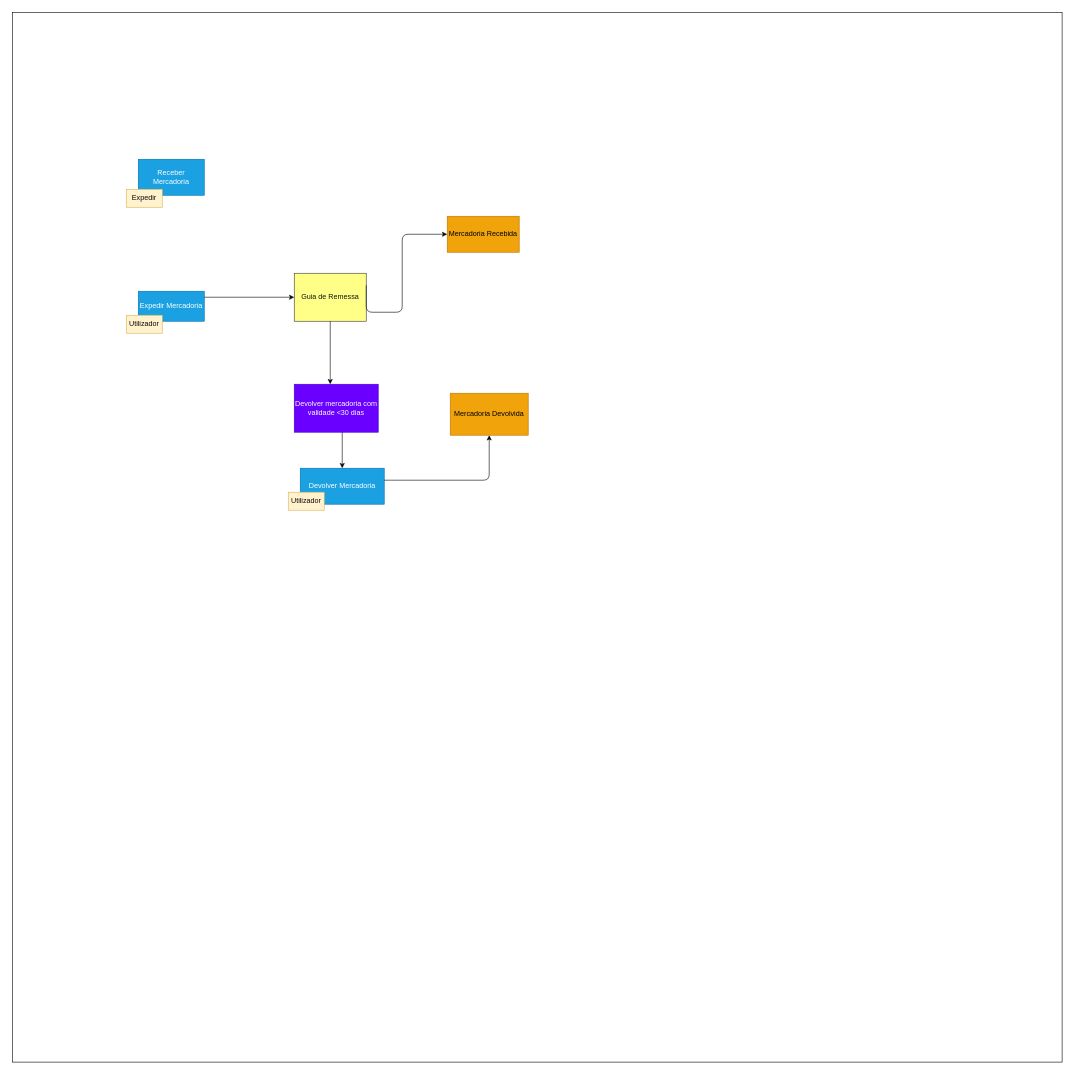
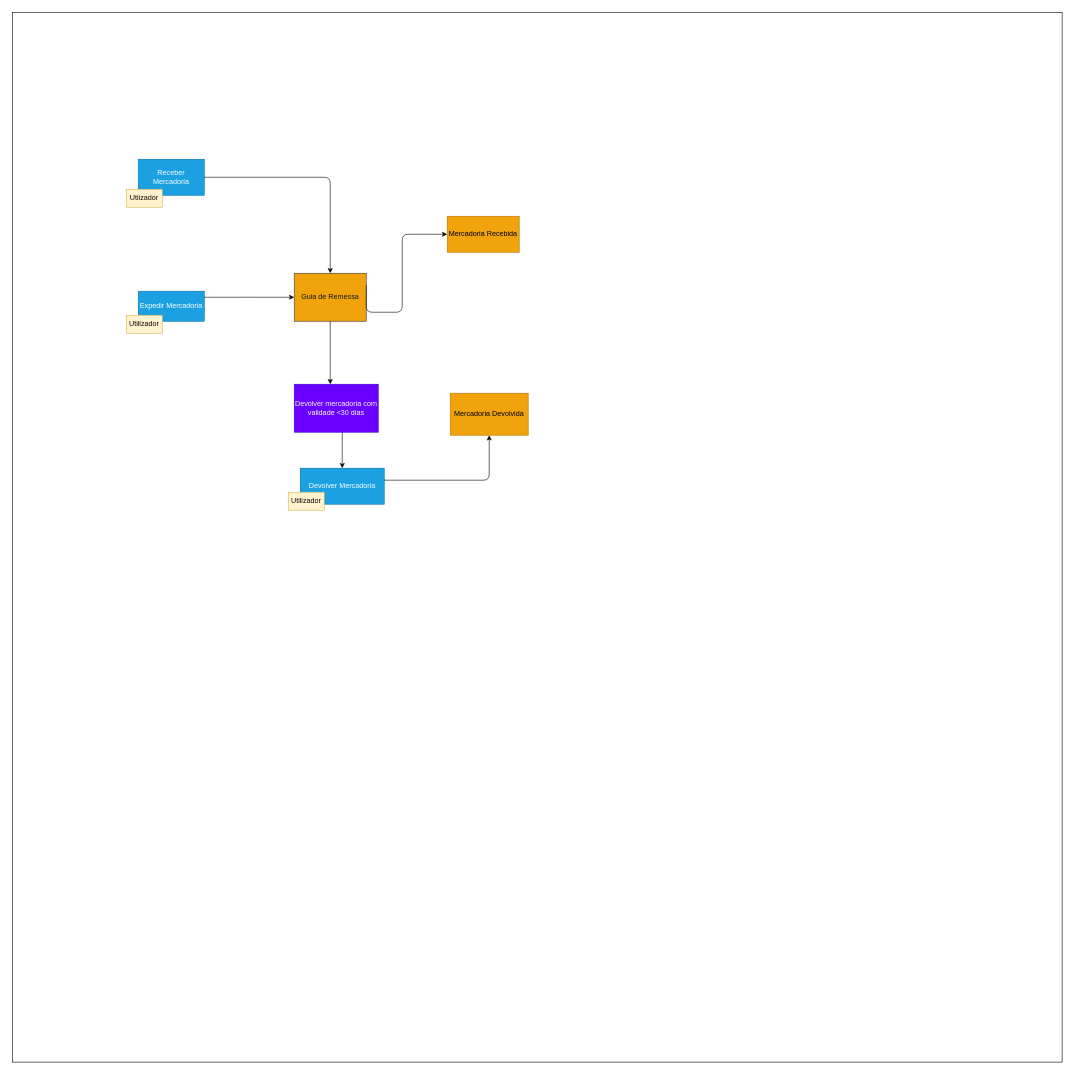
none -> (325, 177)
(144, 198) -> (144, 198)
(330, 297) -> (330, 297)
